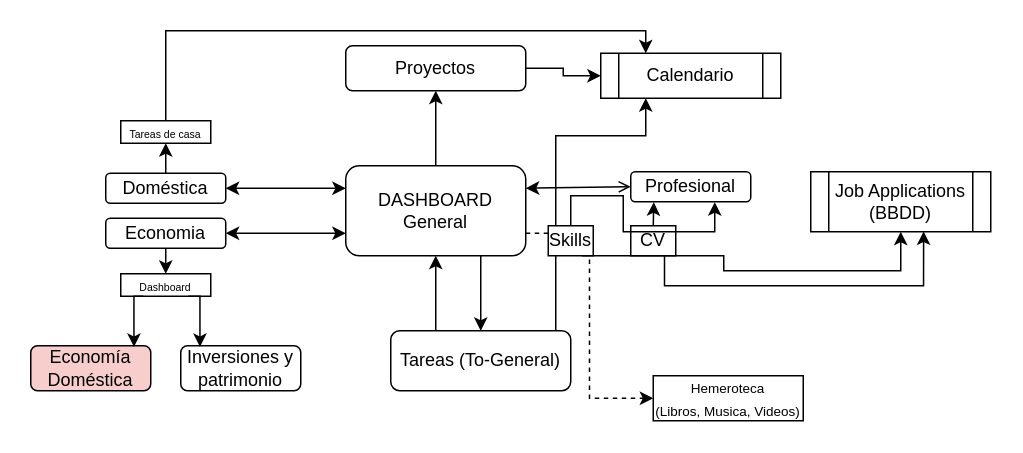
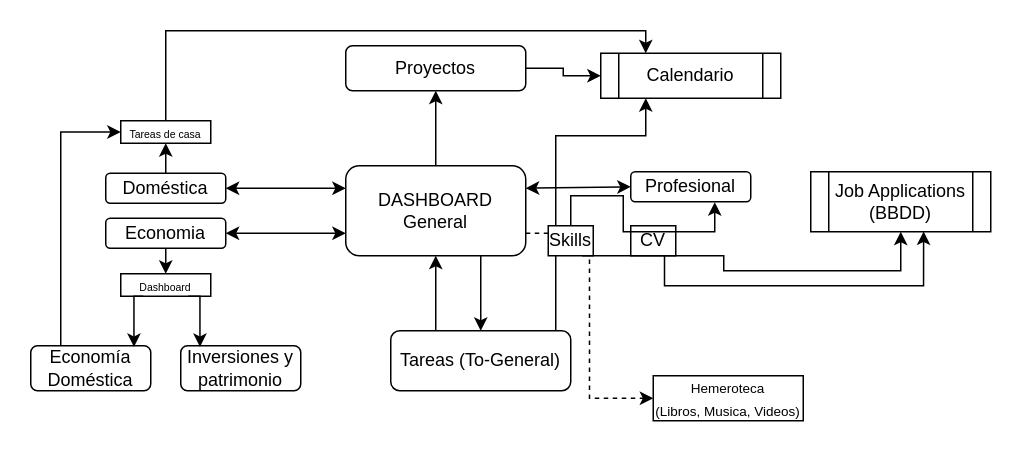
(621, 187) -> (619, 187)
none -> (61, 214)
(653, 219) -> none
(91, 368) -> (91, 368)
